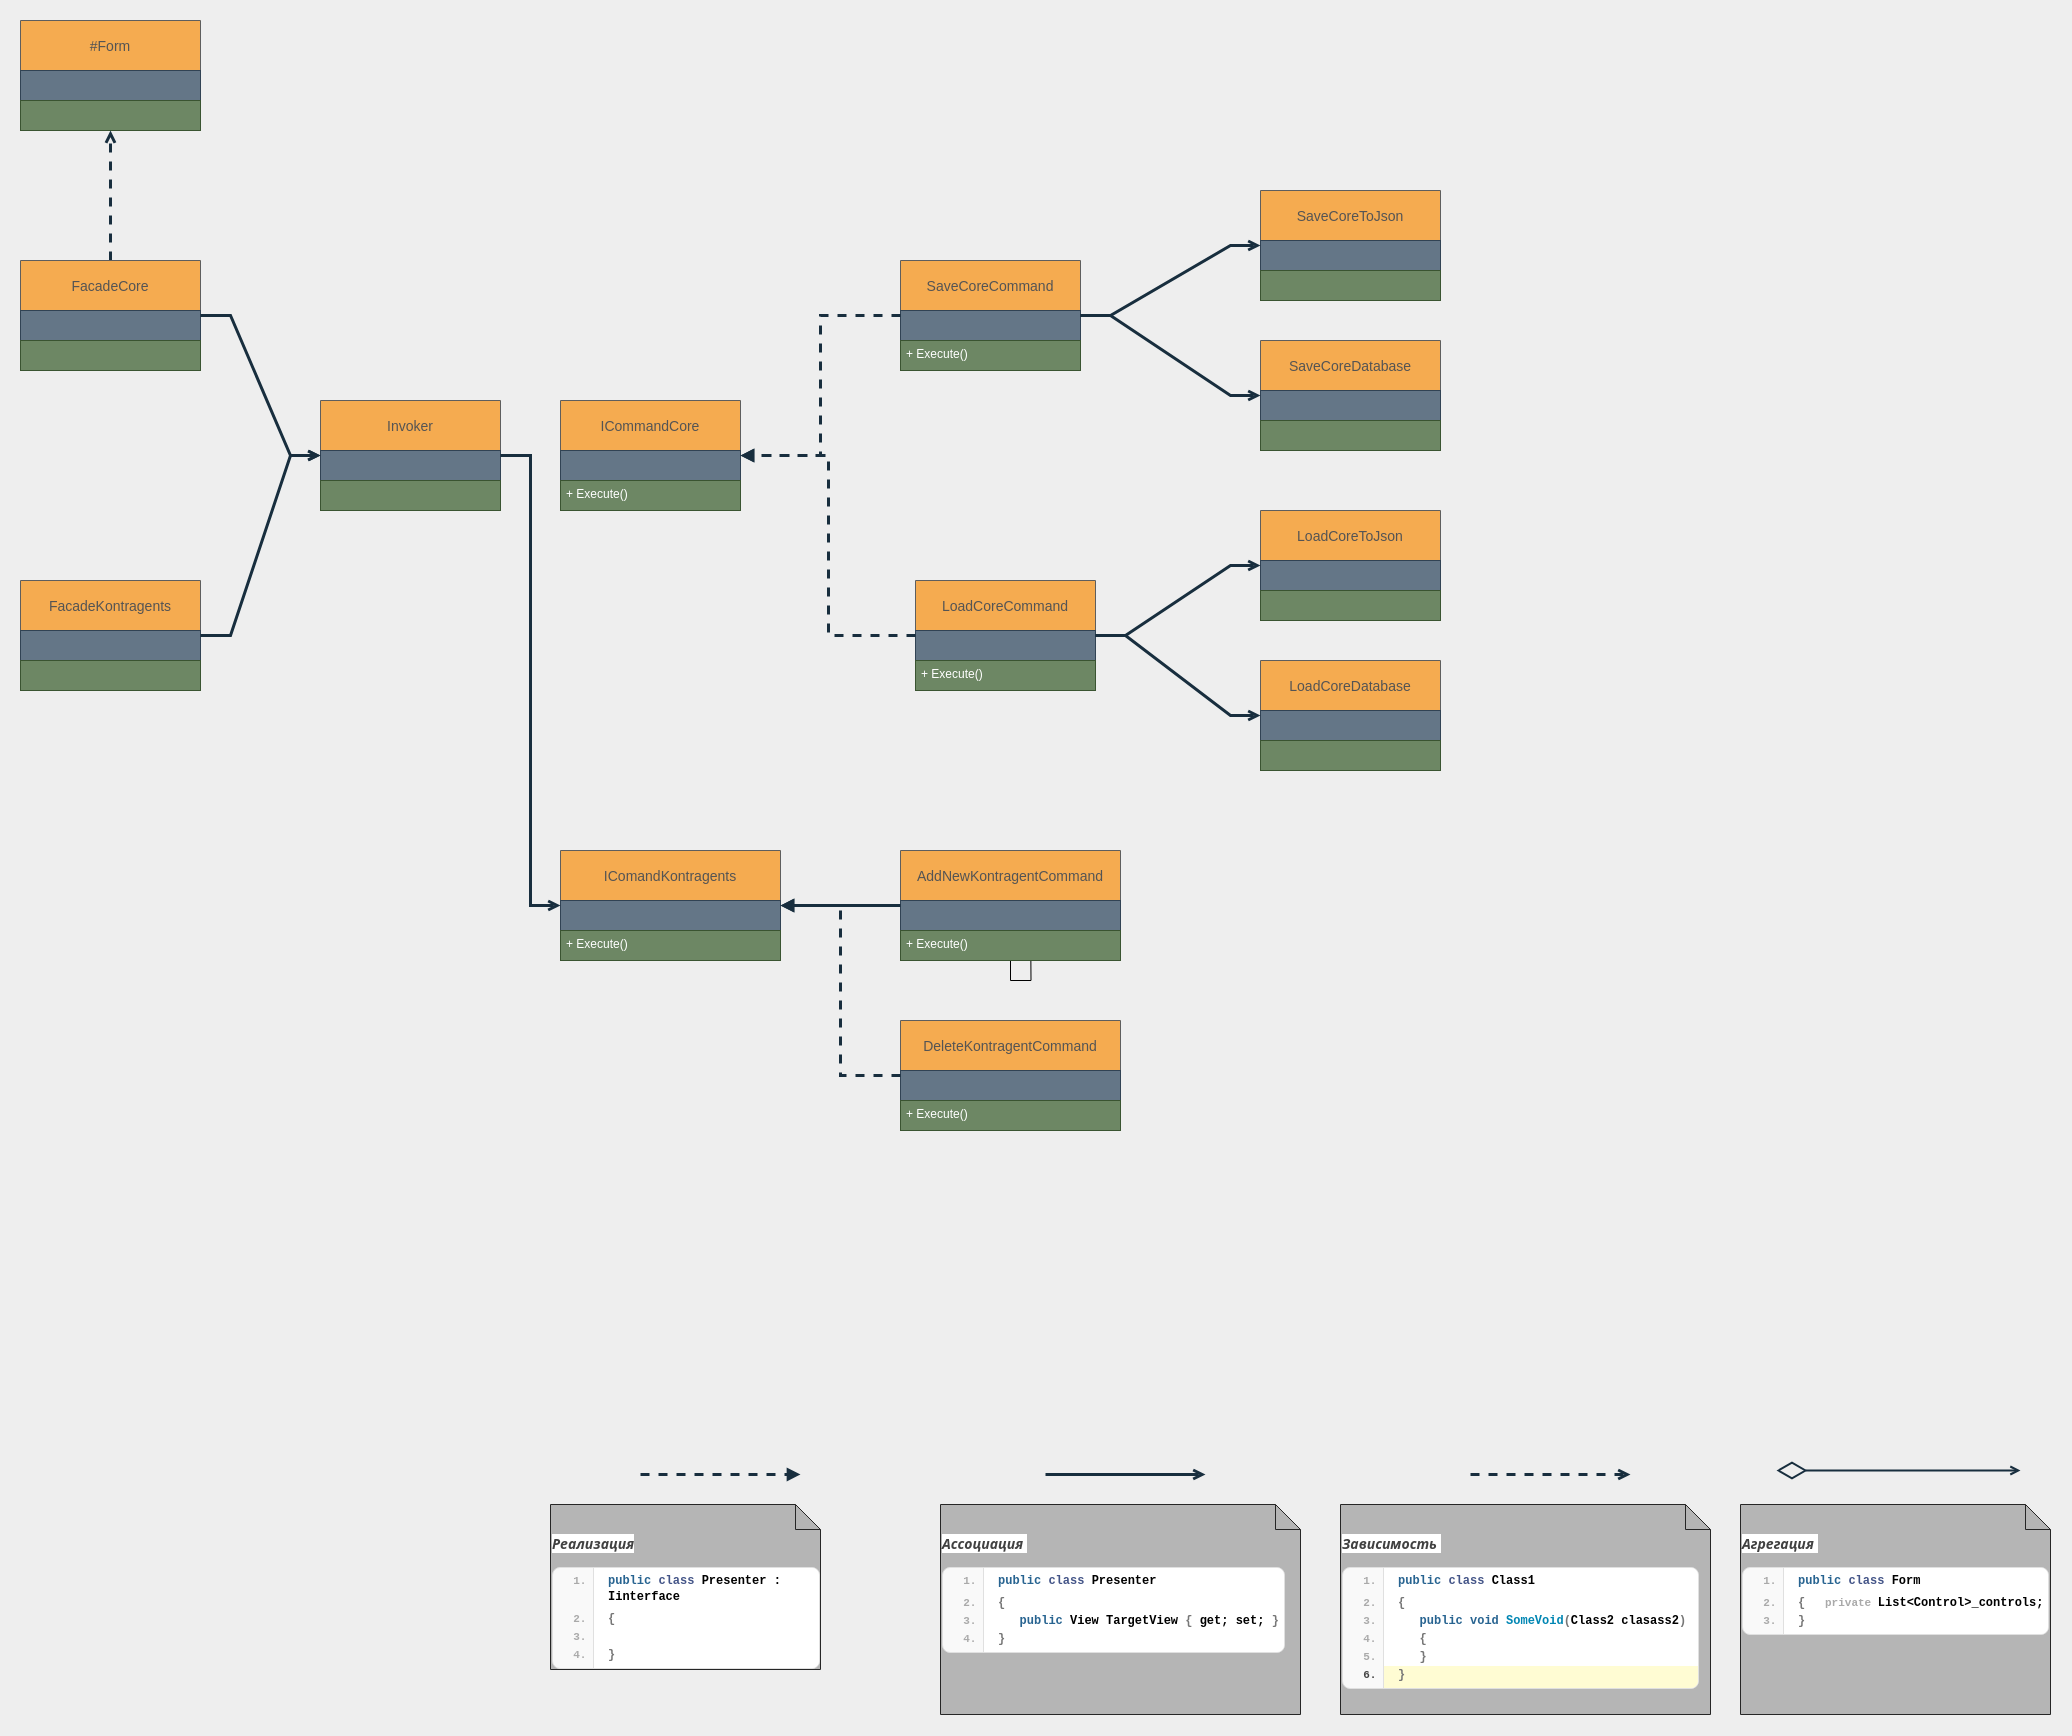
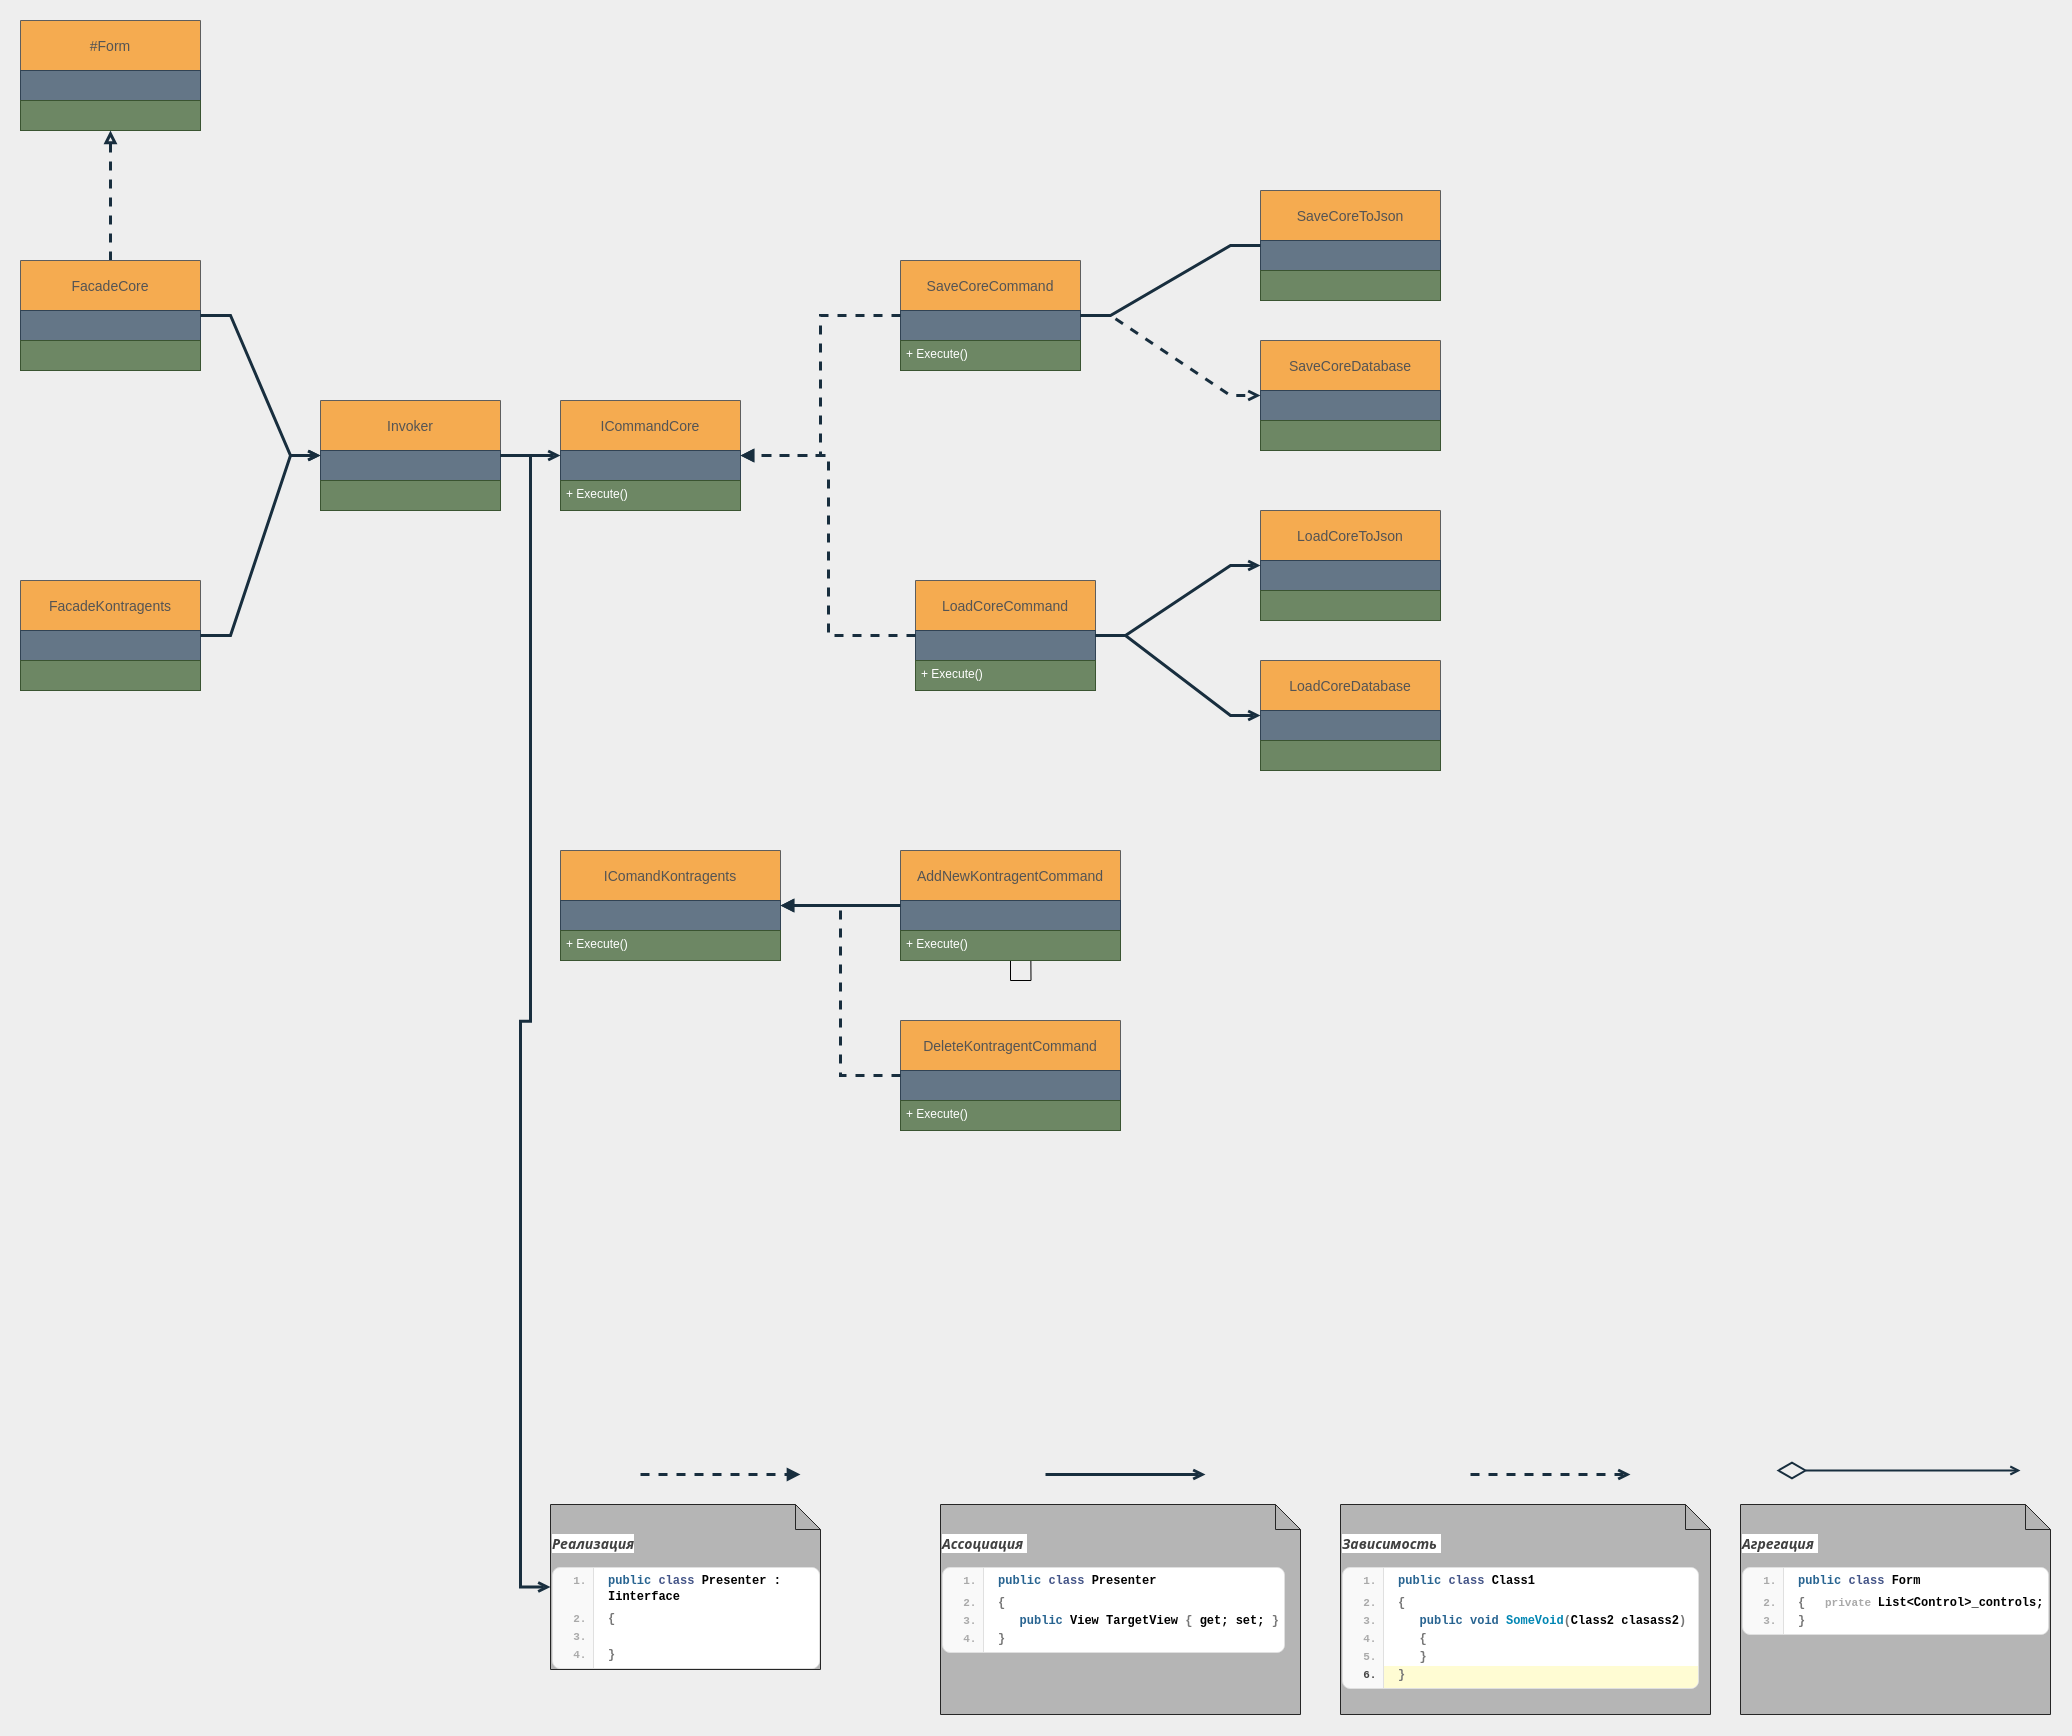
(111, 142) -> (111, 144)
(1250, 246) -> (1253, 246)
(1181, 362) -> (1181, 362)
none -> (543, 456)
(540, 906) -> (521, 1251)
